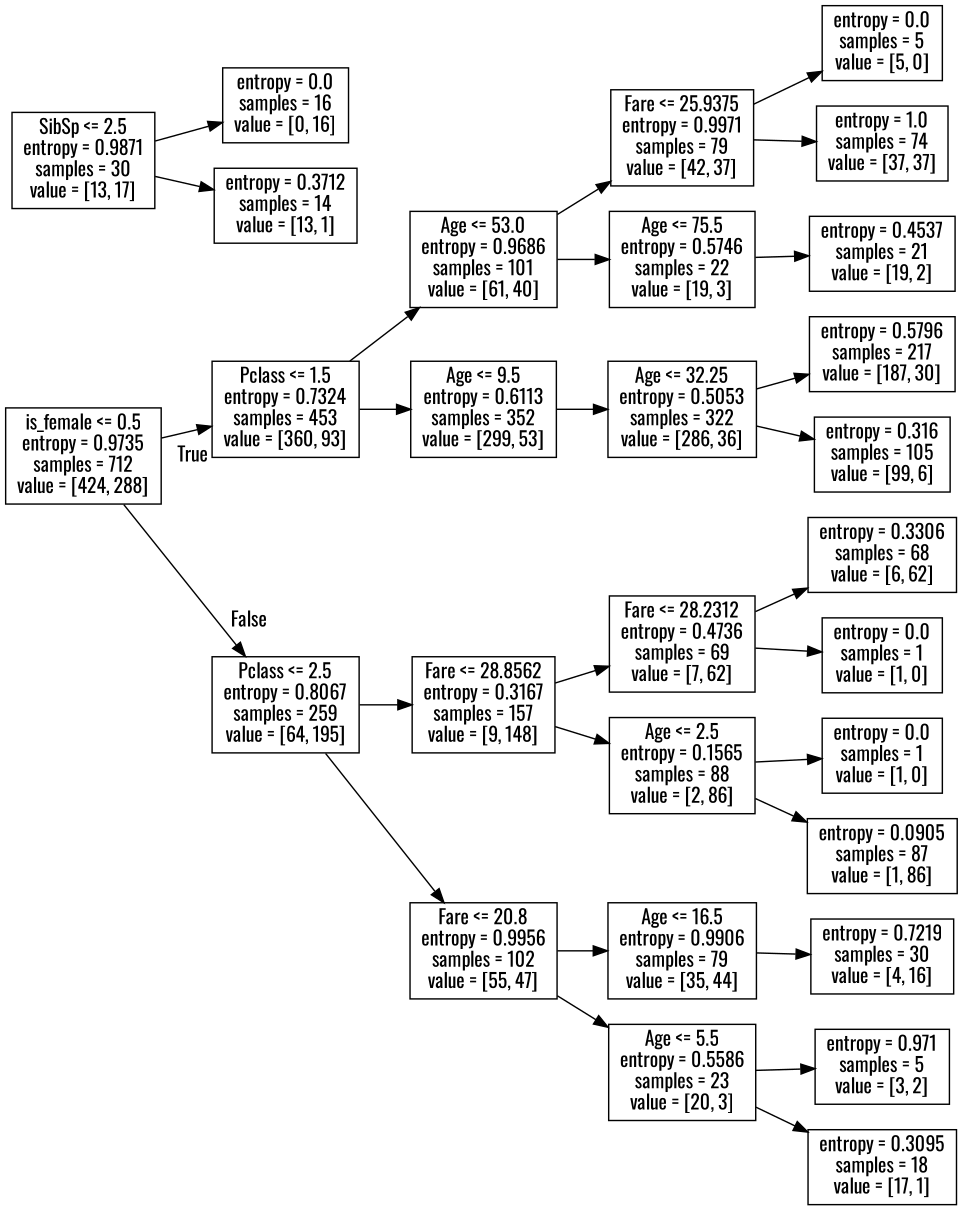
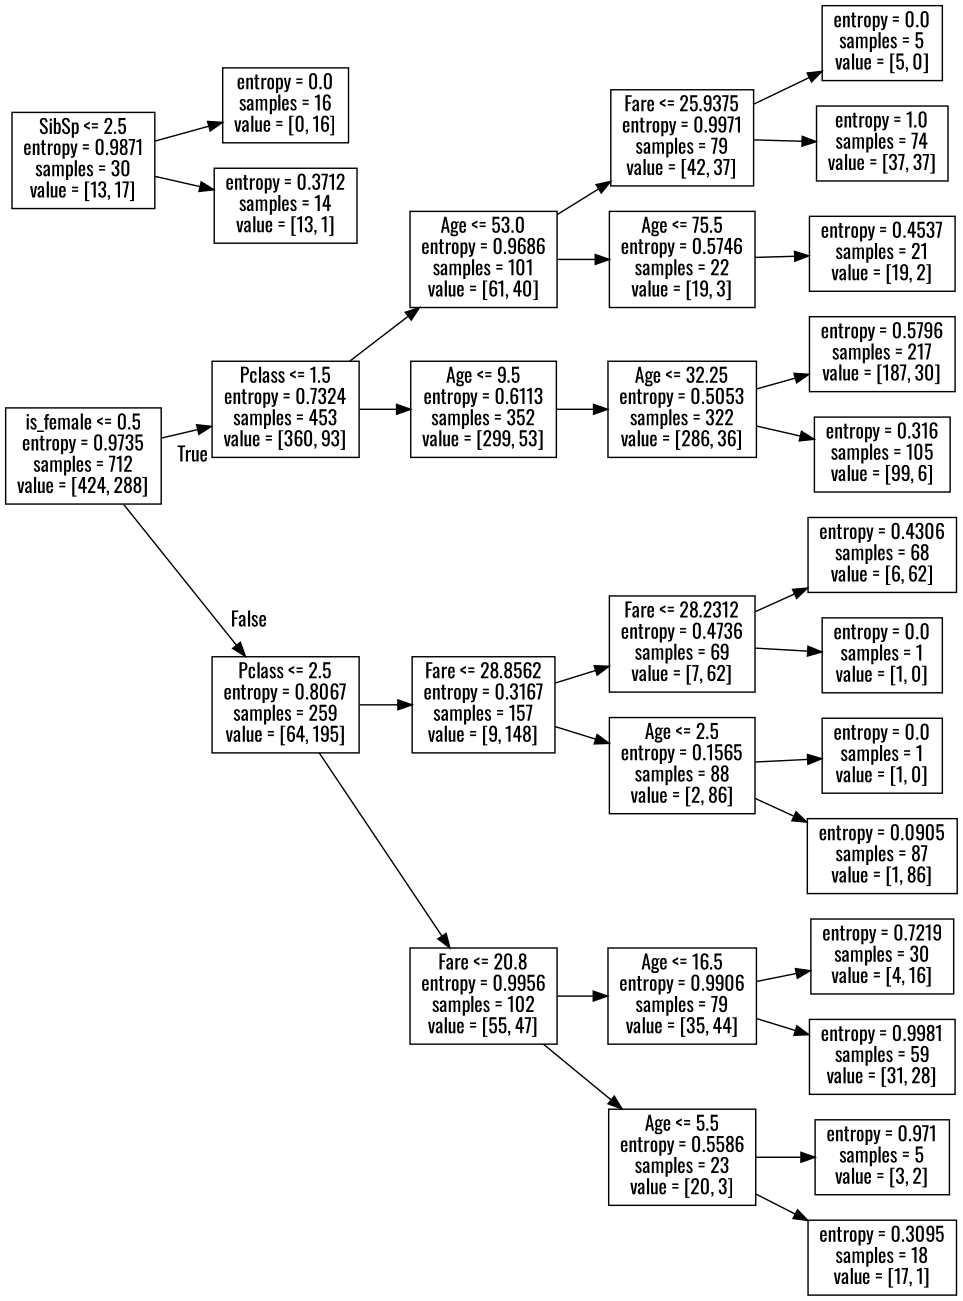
(882, 555) -> (882, 555)
none -> (882, 1057)
